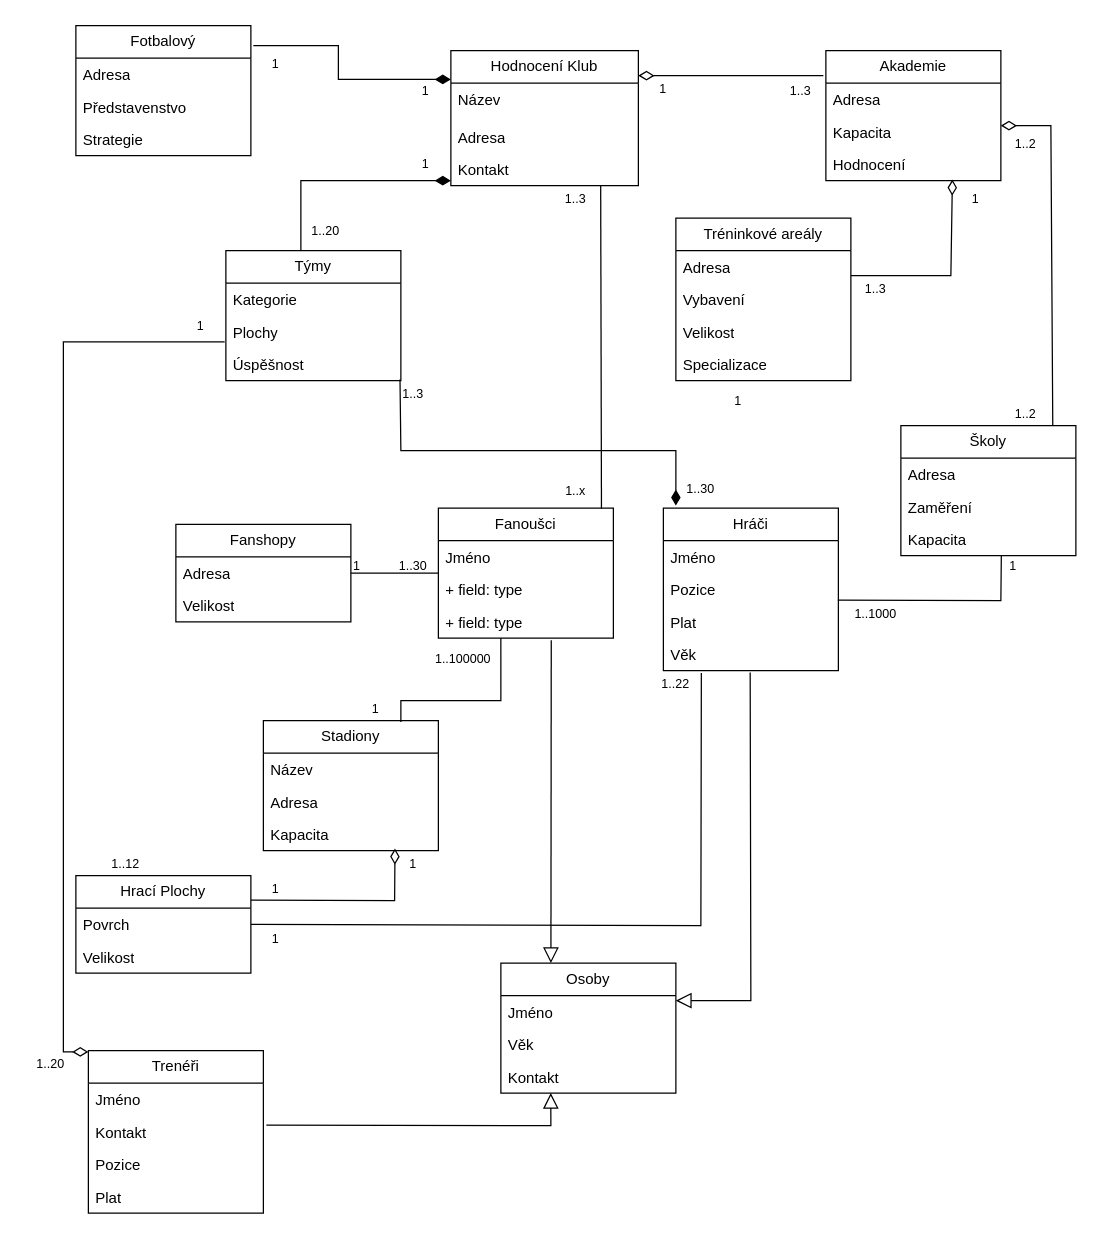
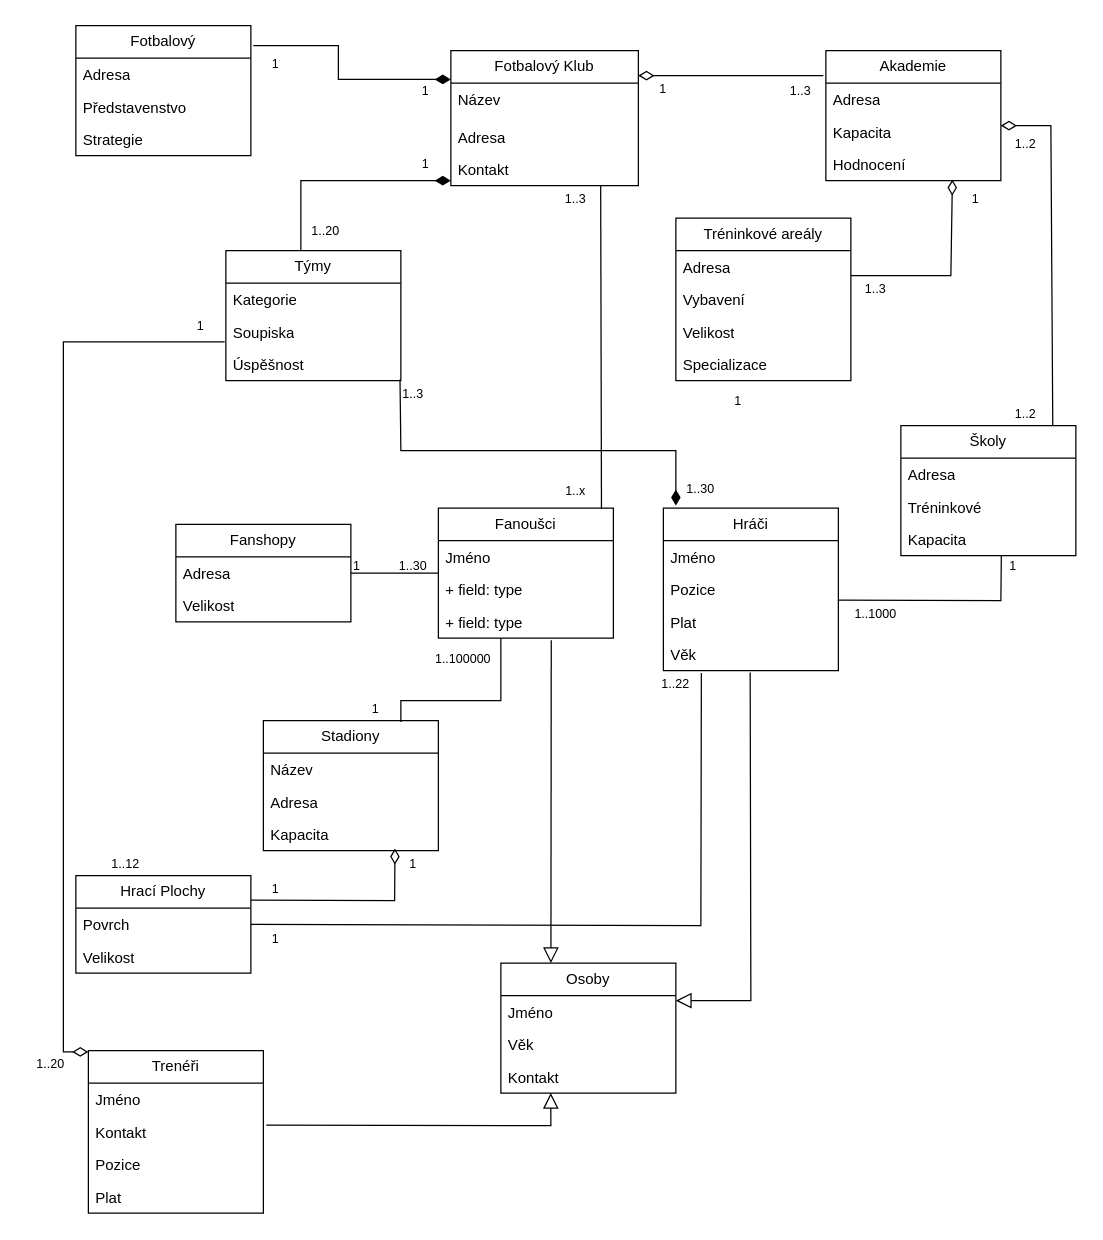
(544, 67) -> (544, 67)
(256, 333) -> (265, 333)
(942, 508) -> (948, 508)
